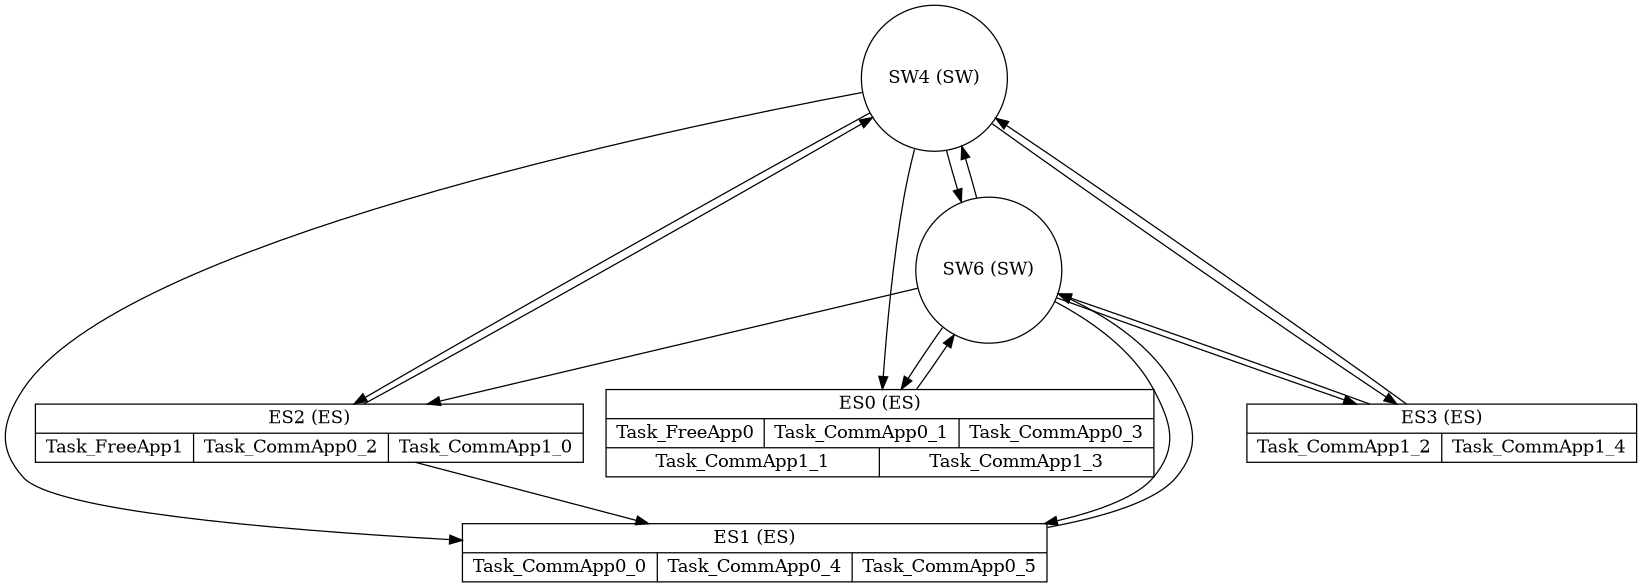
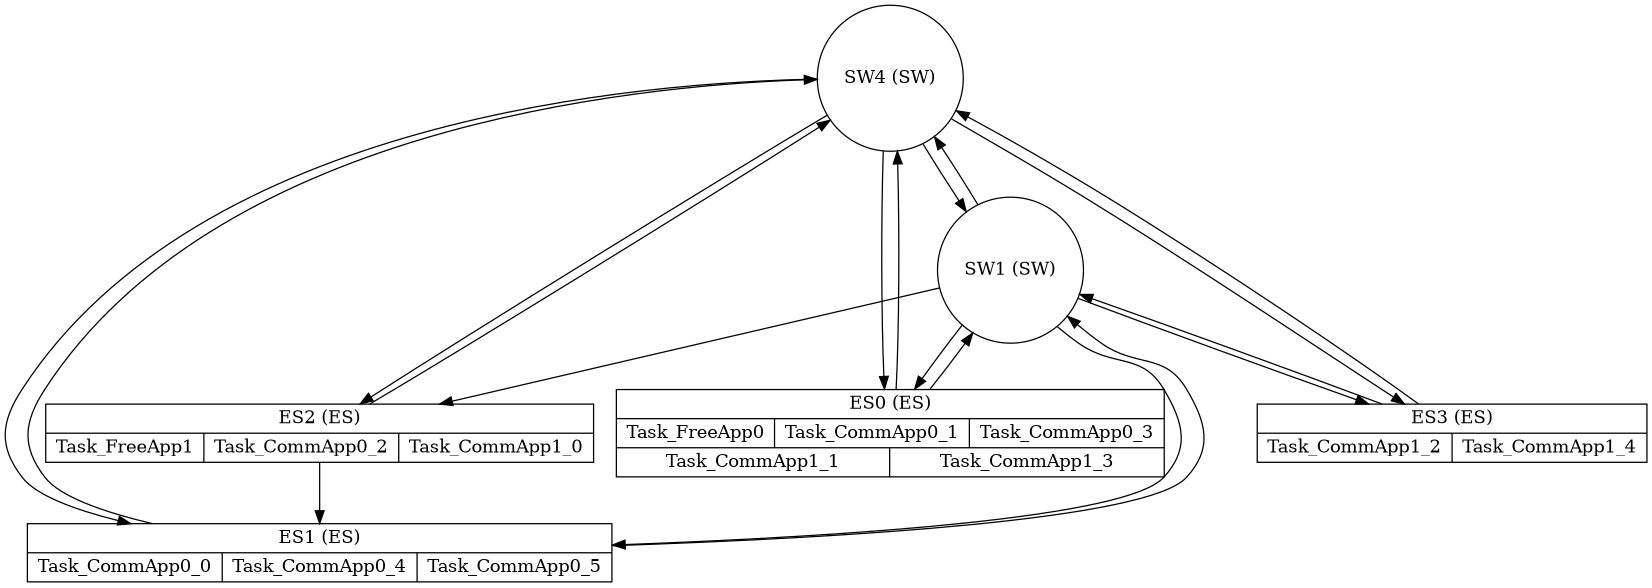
none -> (288, 191)
(989, 270) -> (1011, 270)
none -> (899, 277)
